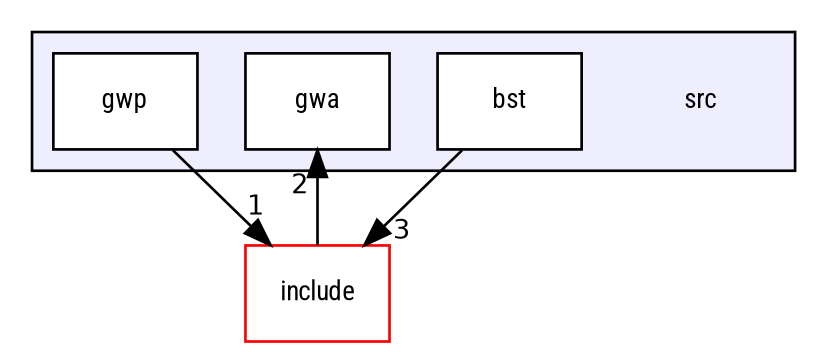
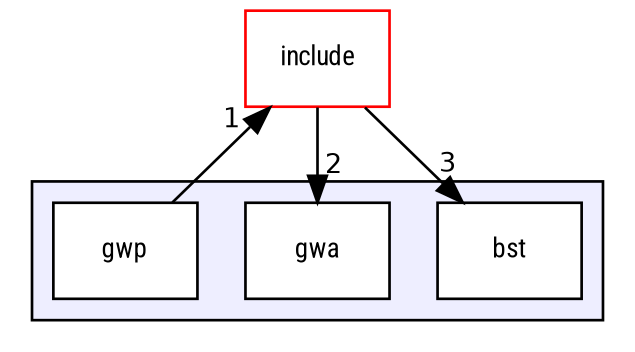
(702, 101) -> none
(423, 188) -> (404, 145)
